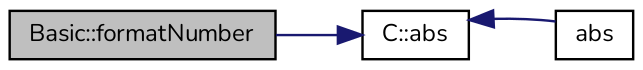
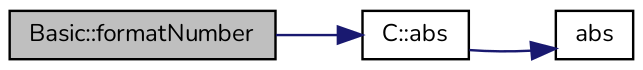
(525, 19) -> (500, 51)
